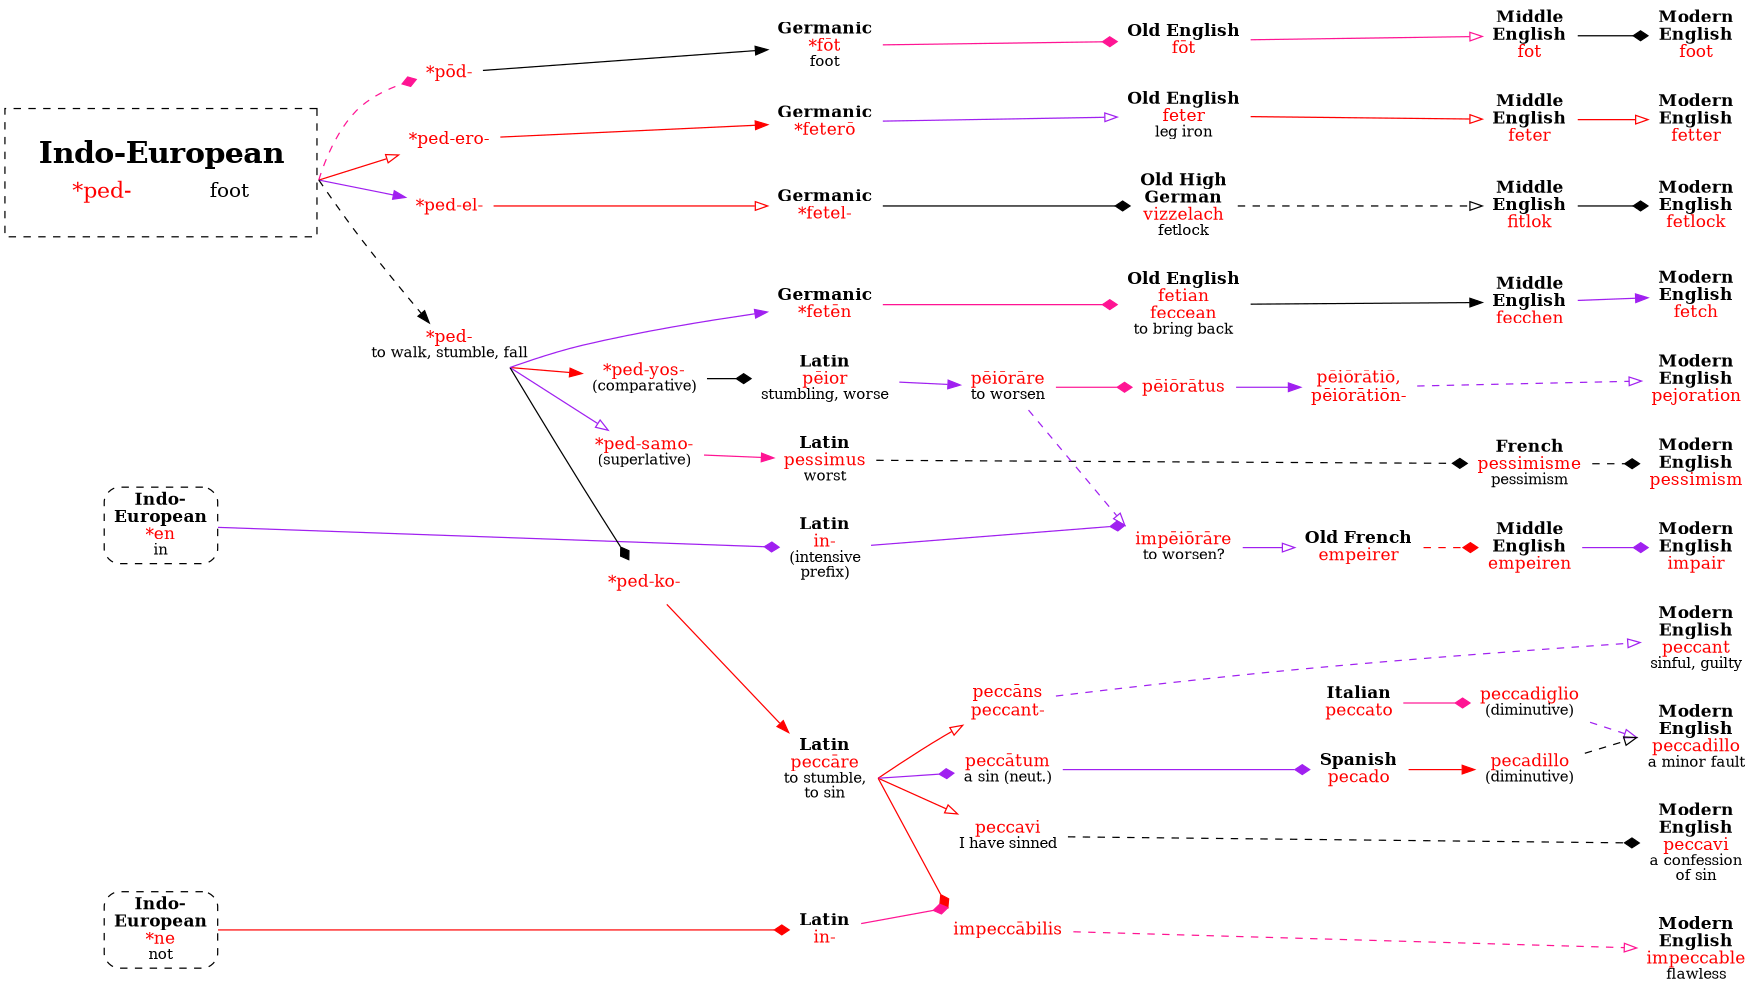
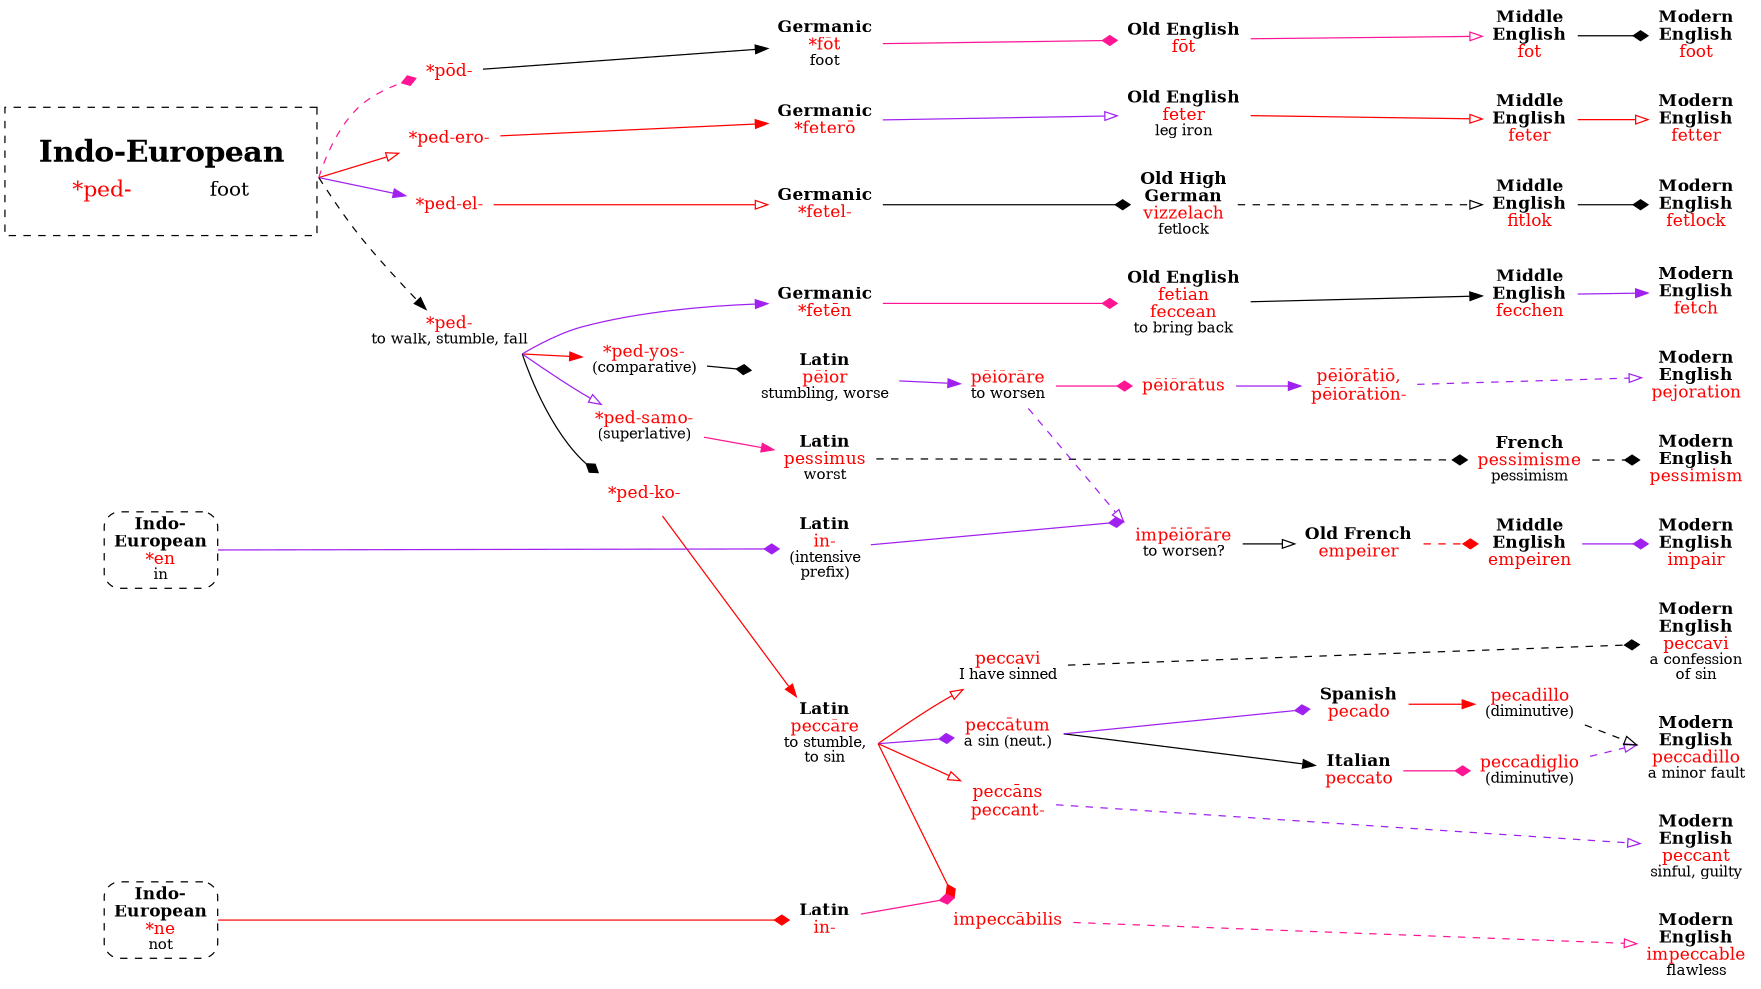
(1262, 548) -> (1262, 544)
none -> (1183, 749)
